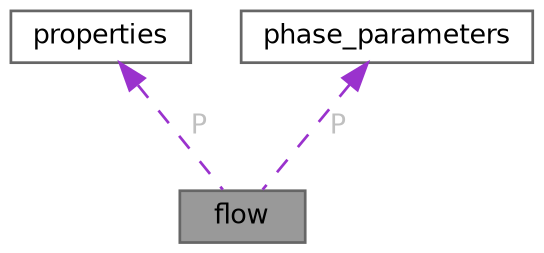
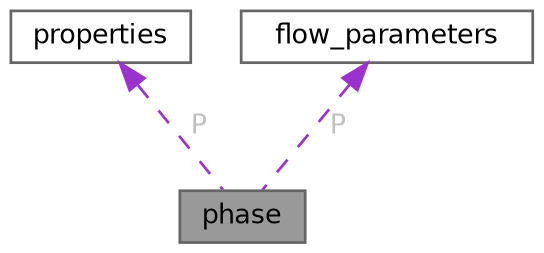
(387, 37) -> (387, 37)
(243, 217) -> (243, 217)
